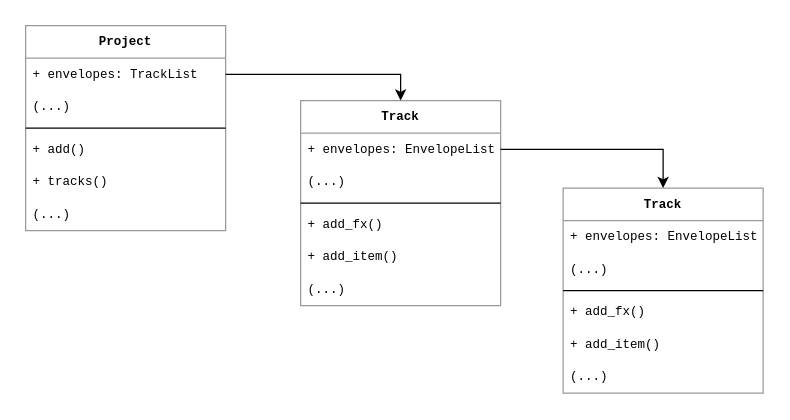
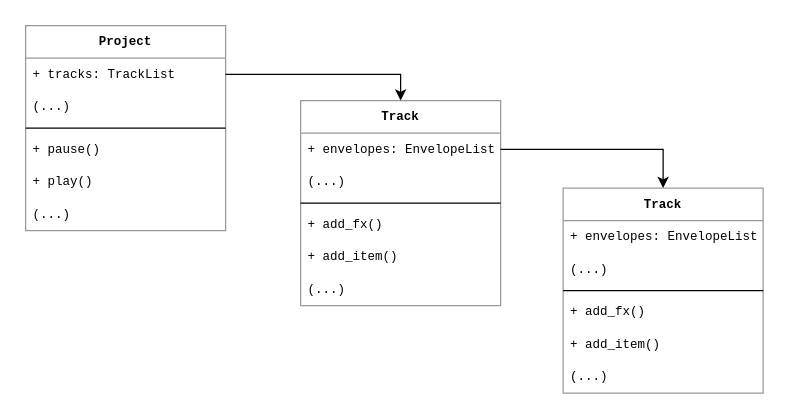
(101, 73) -> (93, 73)
(55, 148) -> (62, 148)
(66, 181) -> (57, 181)
